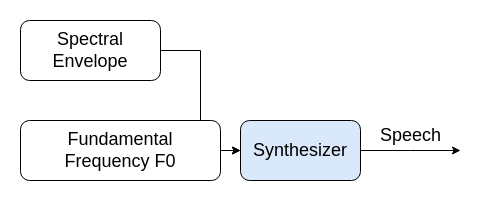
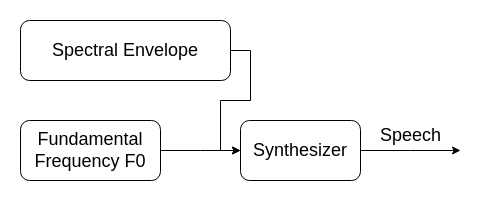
(91, 51) -> (126, 51)
(121, 151) -> (91, 151)
(301, 151) -> (301, 151)
